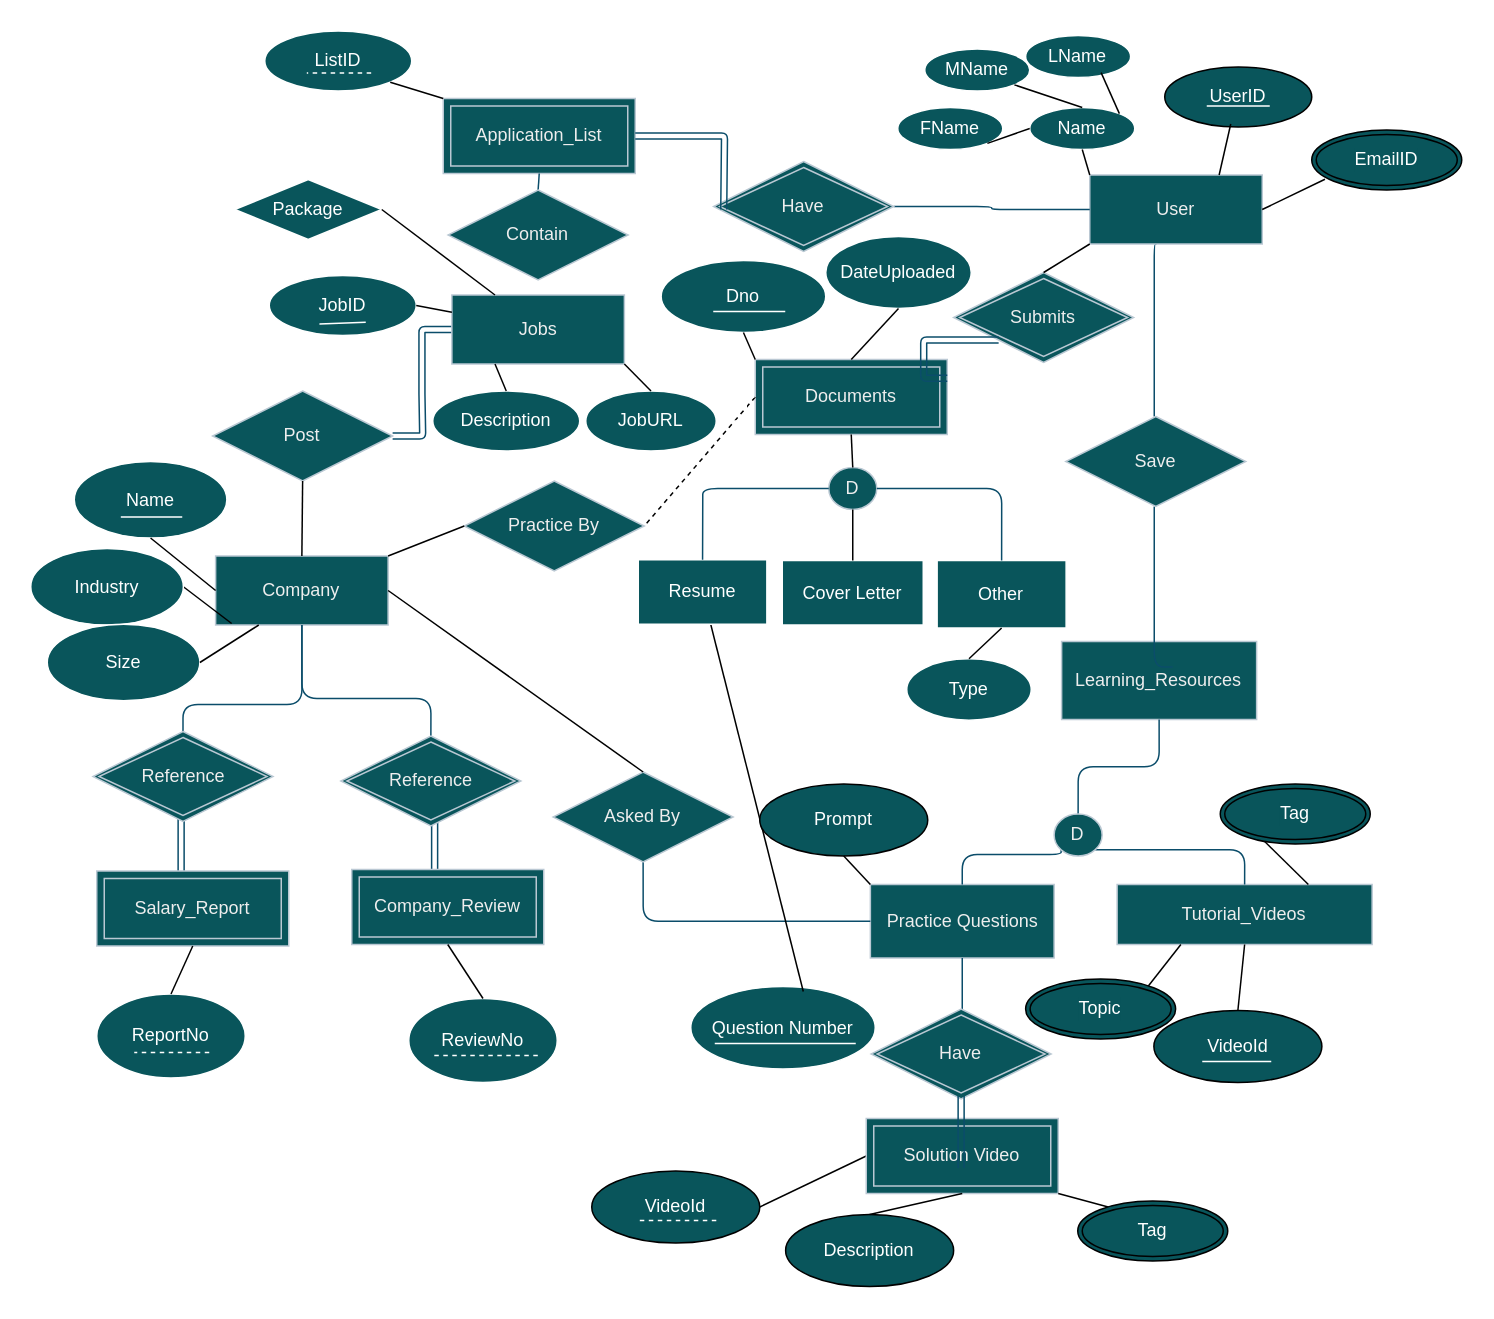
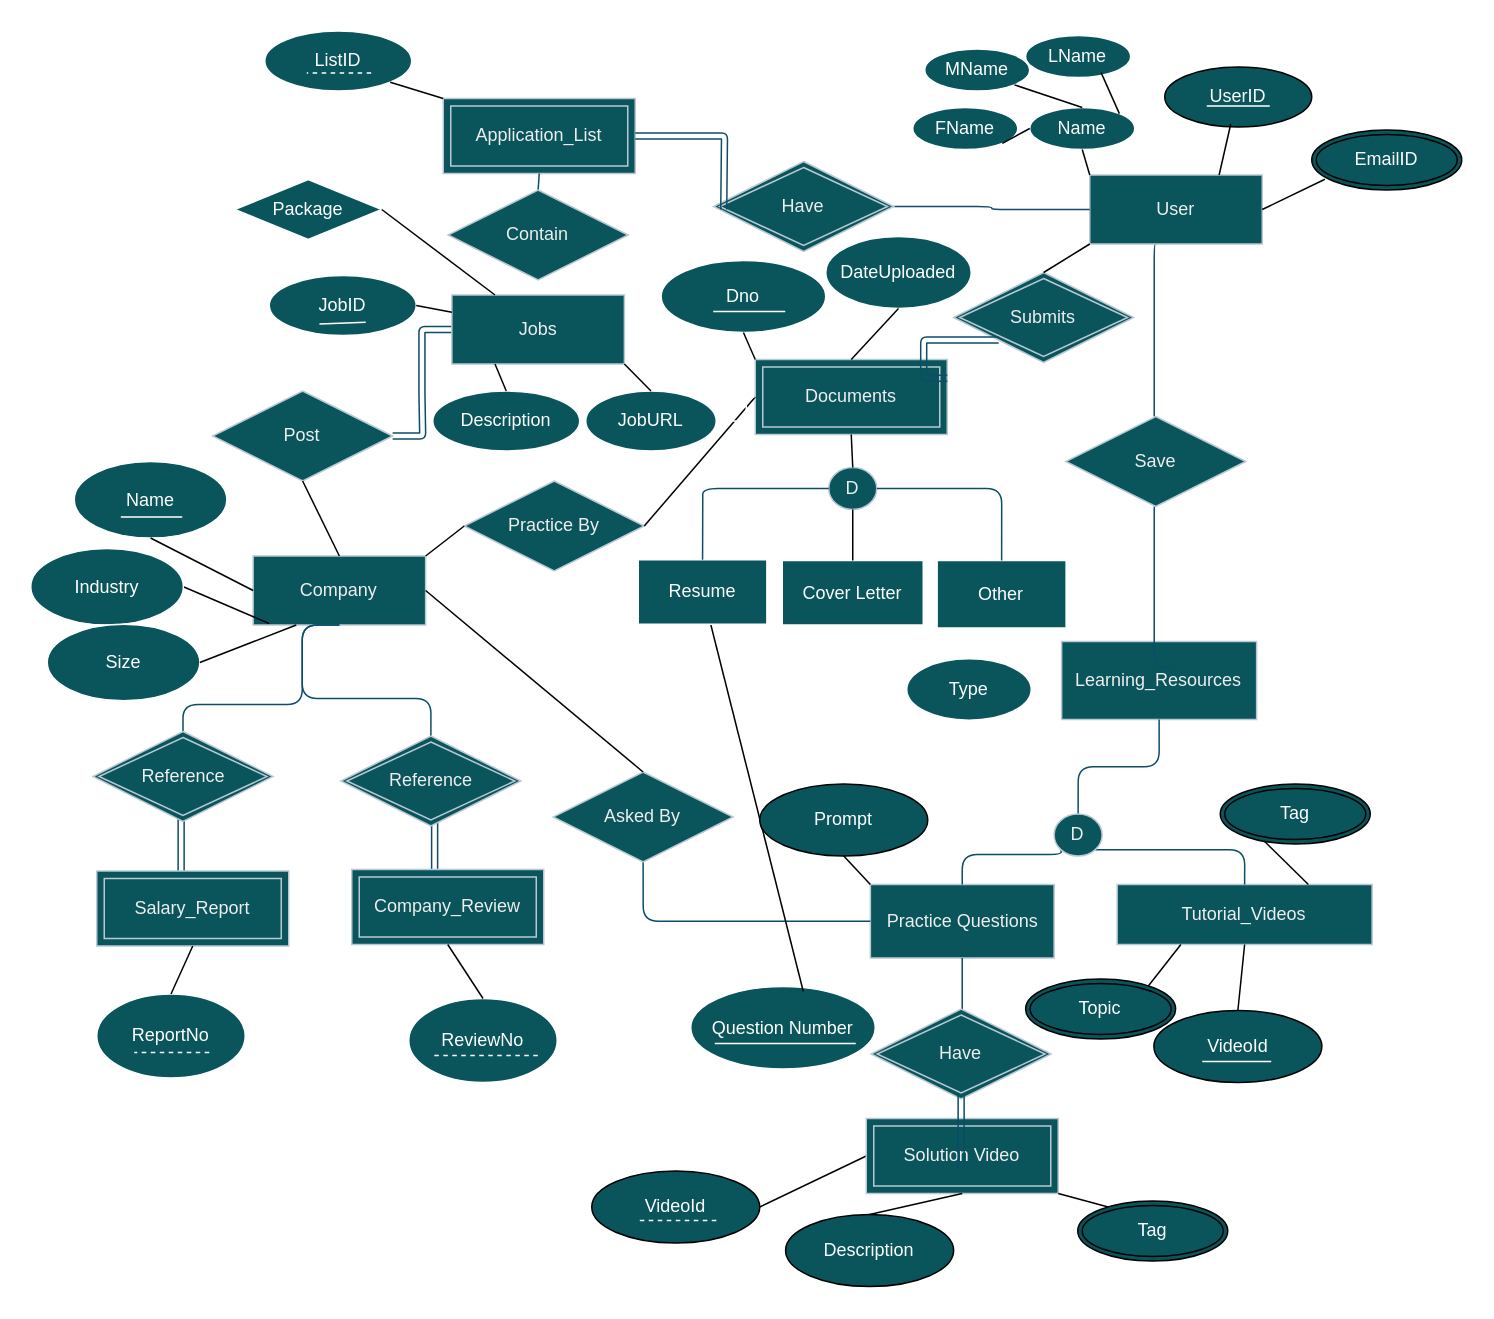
(950, 128) -> (965, 128)
(699, 462) -> (699, 462)
(302, 590) -> (339, 590)
(985, 643) -> none
